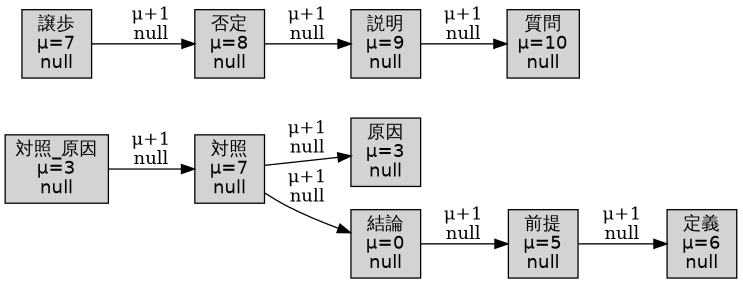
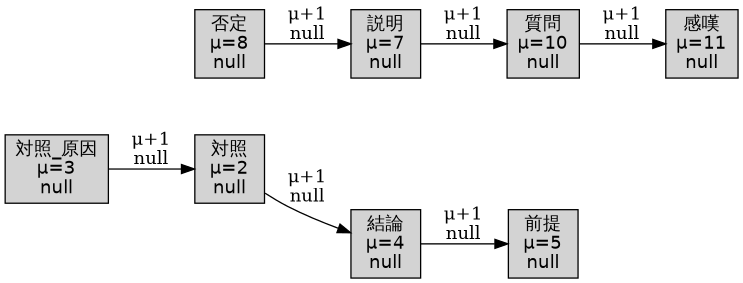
(57, 44) -> none
(386, 44) -> (386, 44)
none -> (702, 44)
(386, 152) -> none
(230, 169) -> (230, 169)
(386, 244) -> (386, 244)
(702, 244) -> none
